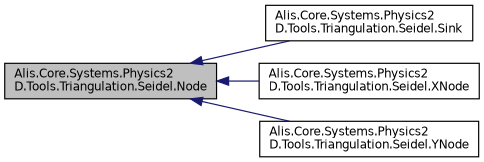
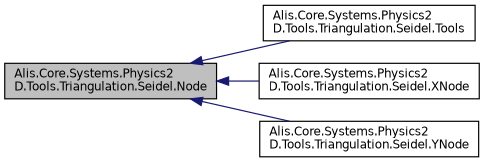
(369, 23) -> (369, 23)
